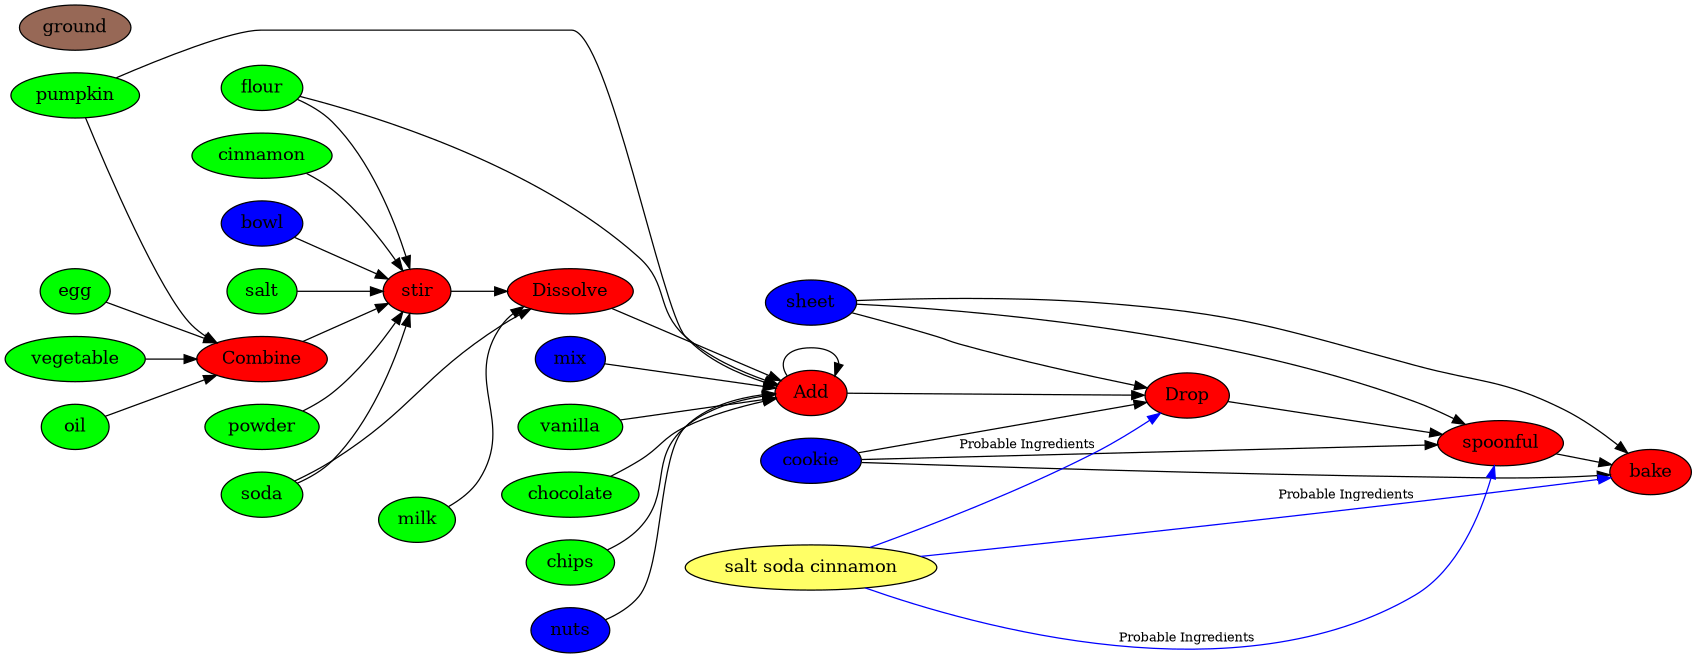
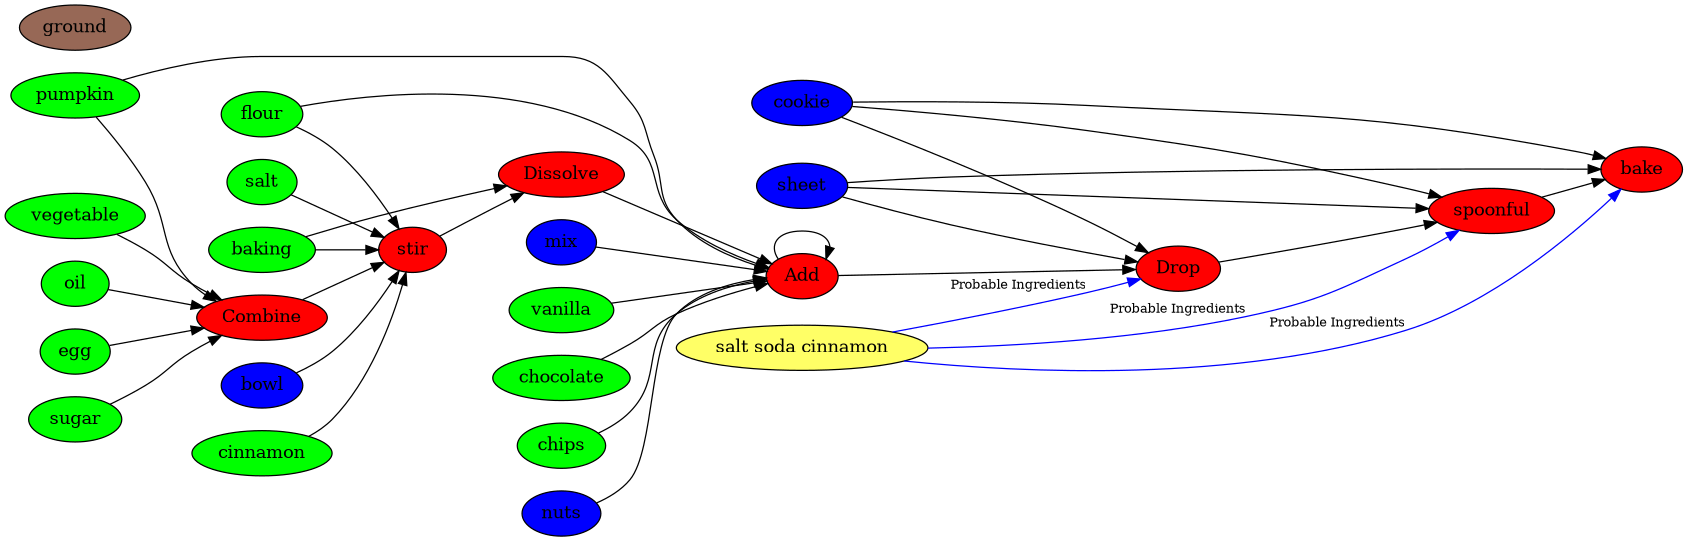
none -> (75, 419)
(262, 427) -> none
(262, 495) -> (262, 250)
(417, 520) -> none
